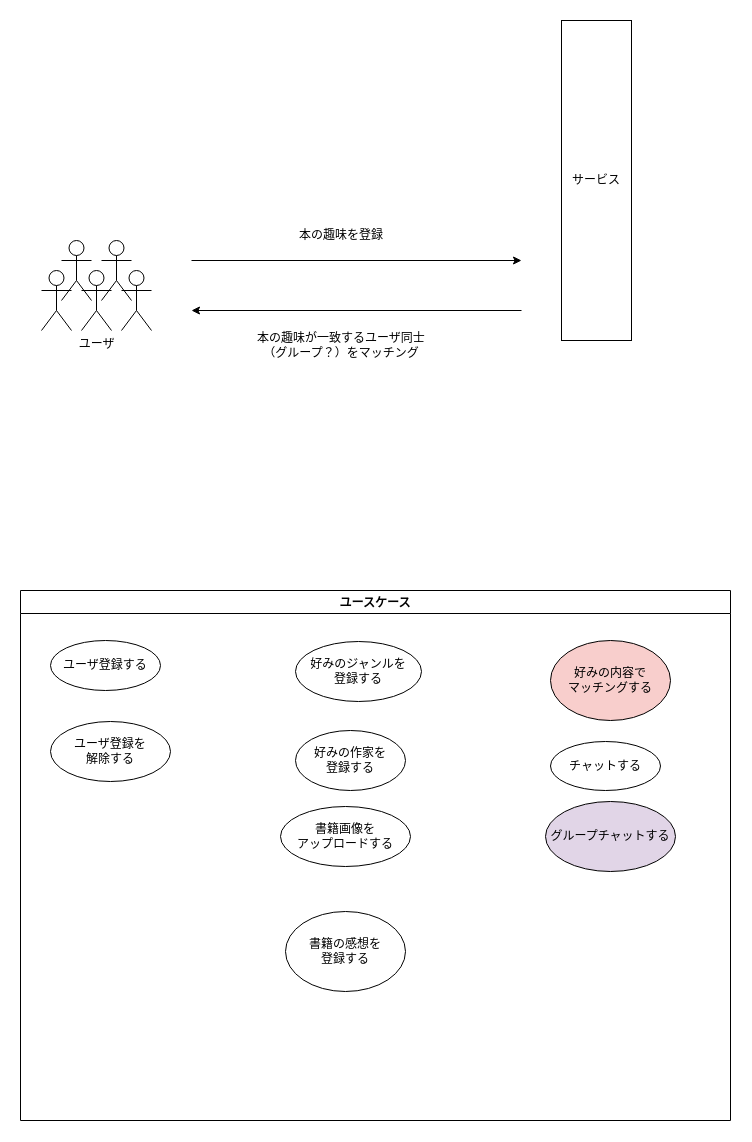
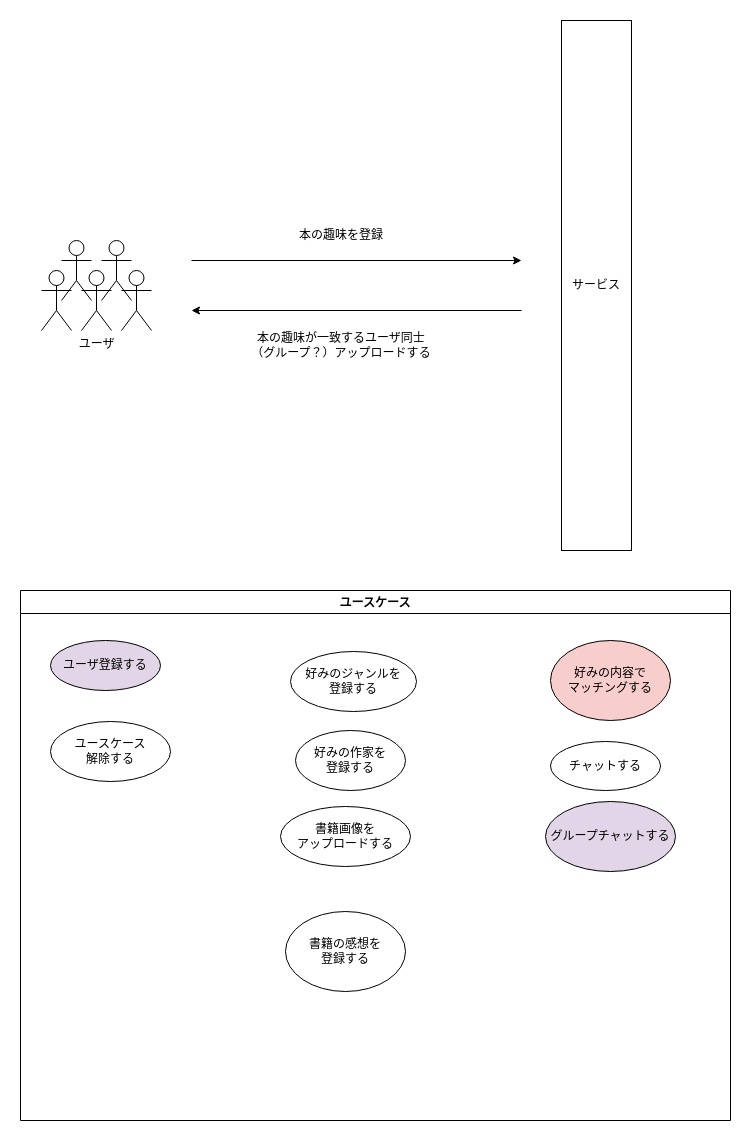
(597, 181) -> (597, 286)
(342, 346) -> (342, 346)
(106, 666) -> (106, 666)
(359, 672) -> (354, 682)
(111, 752) -> (111, 752)
